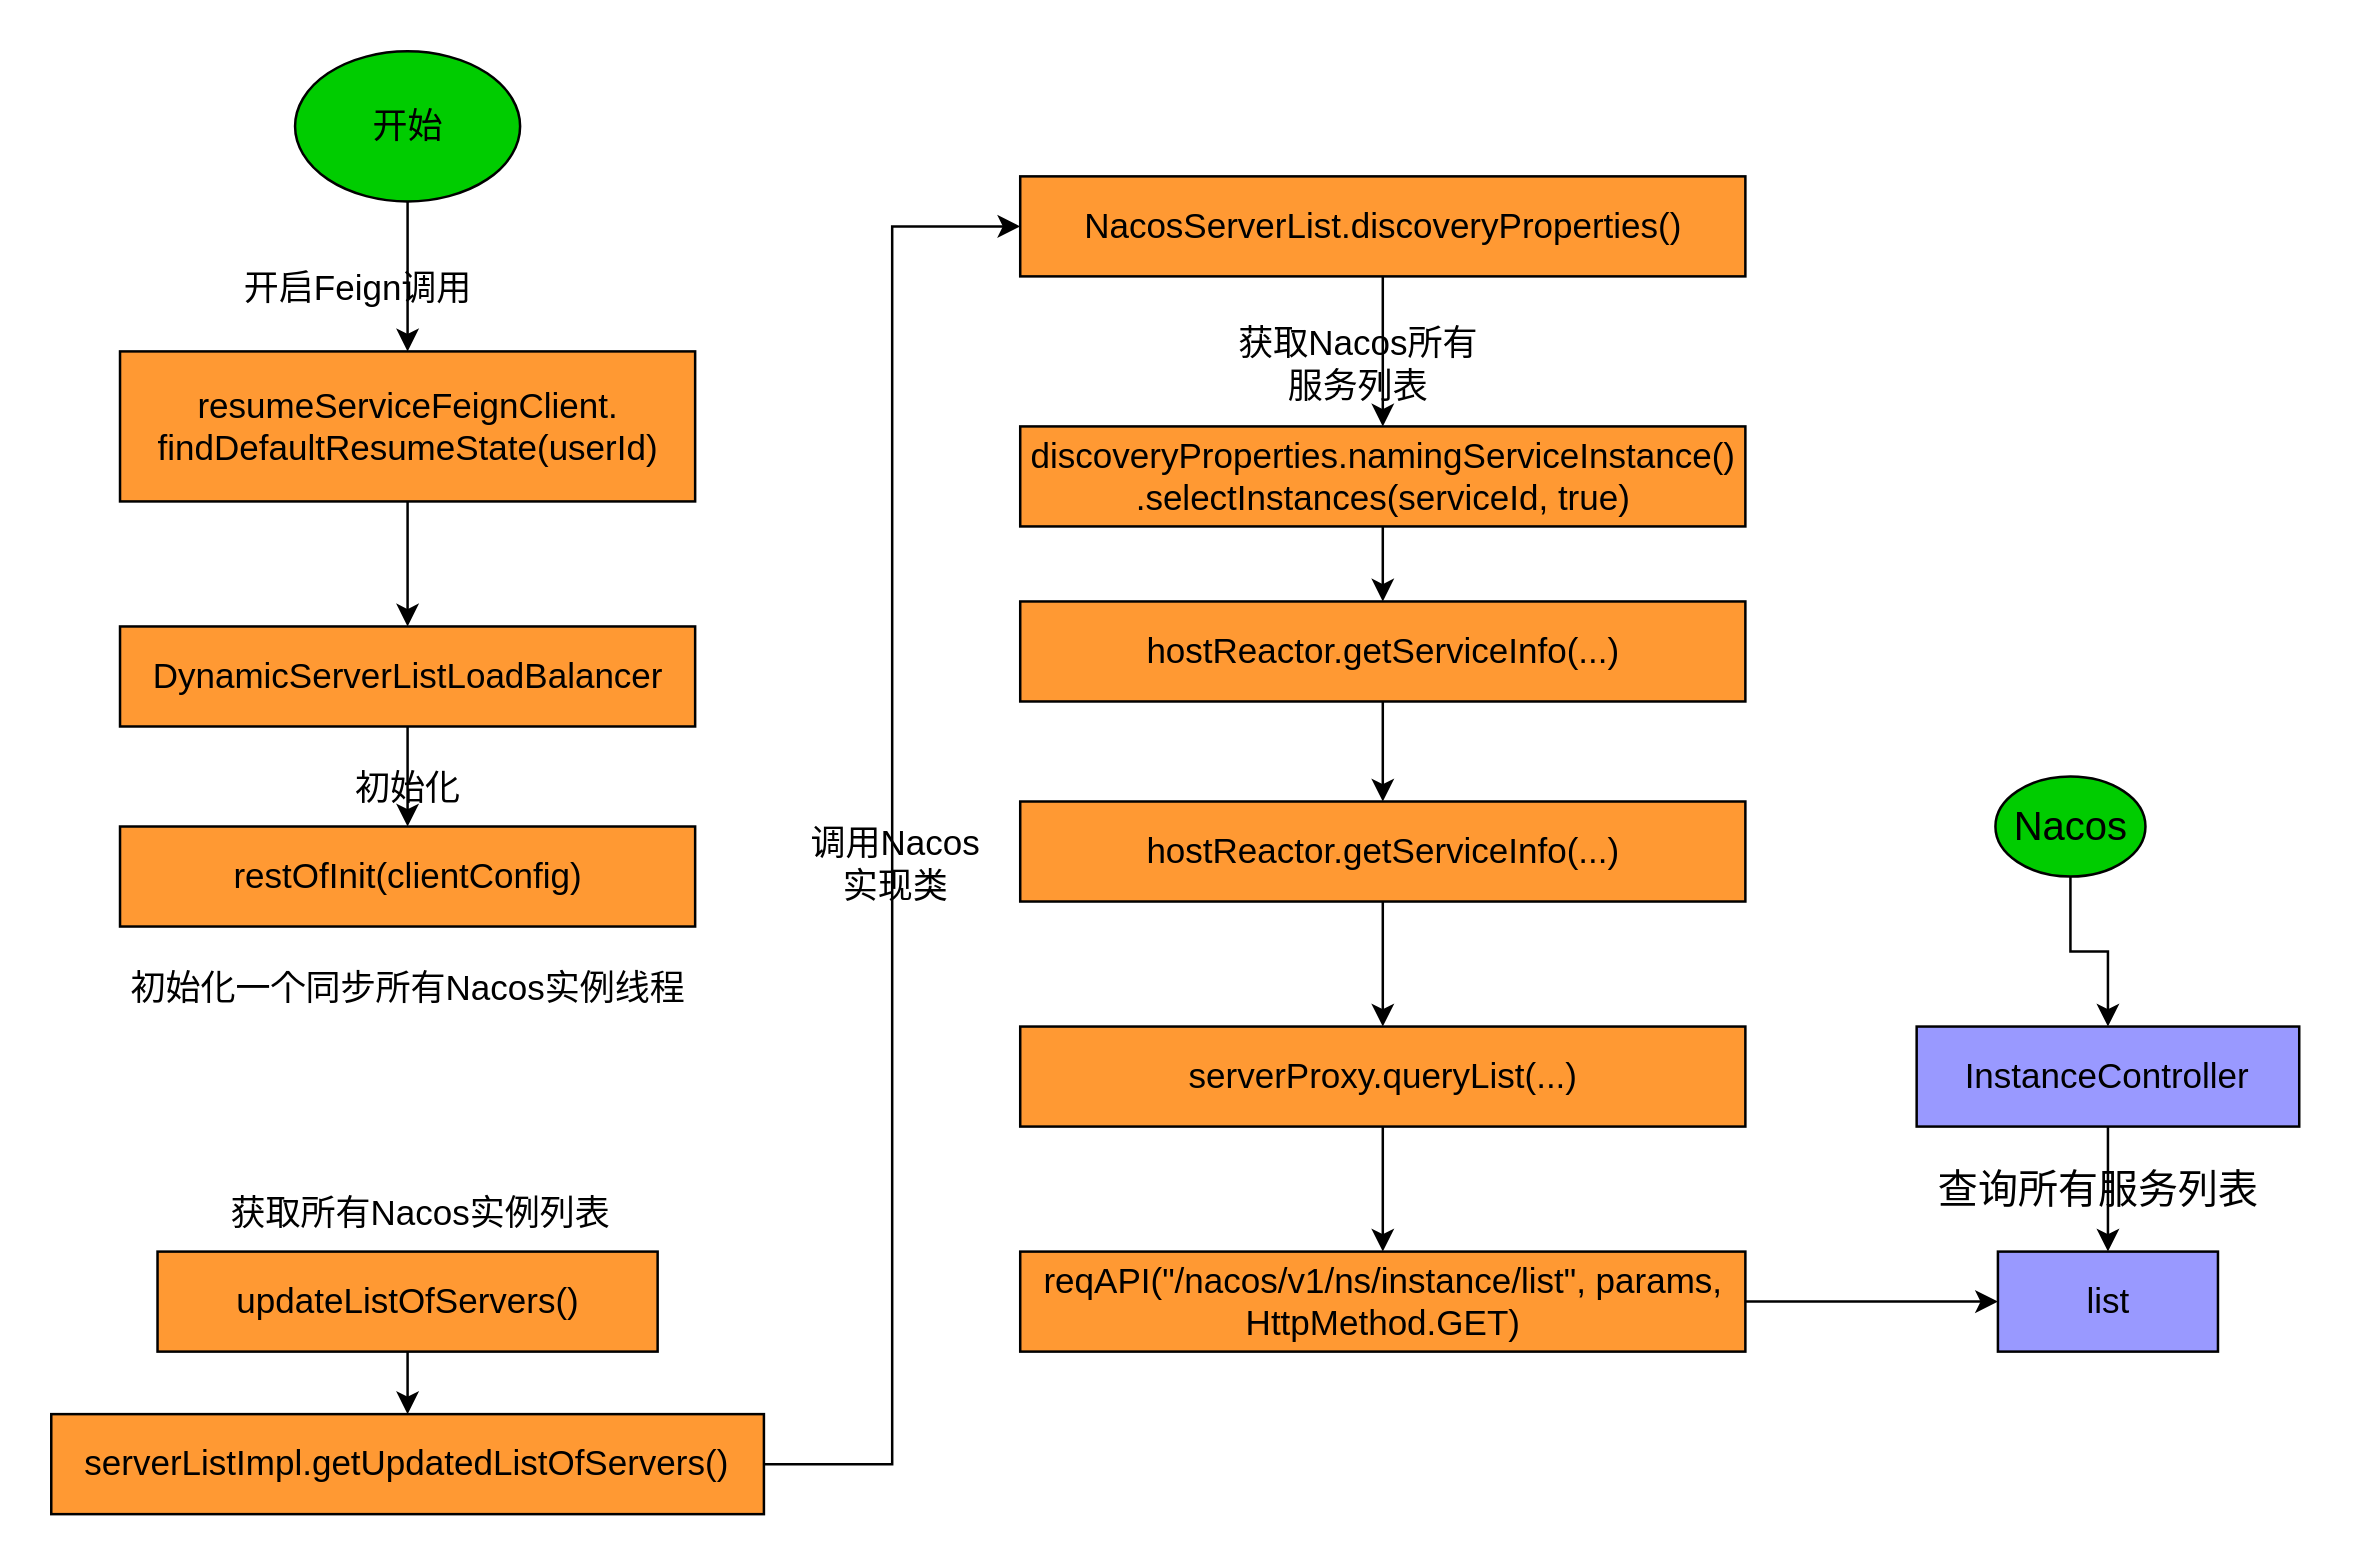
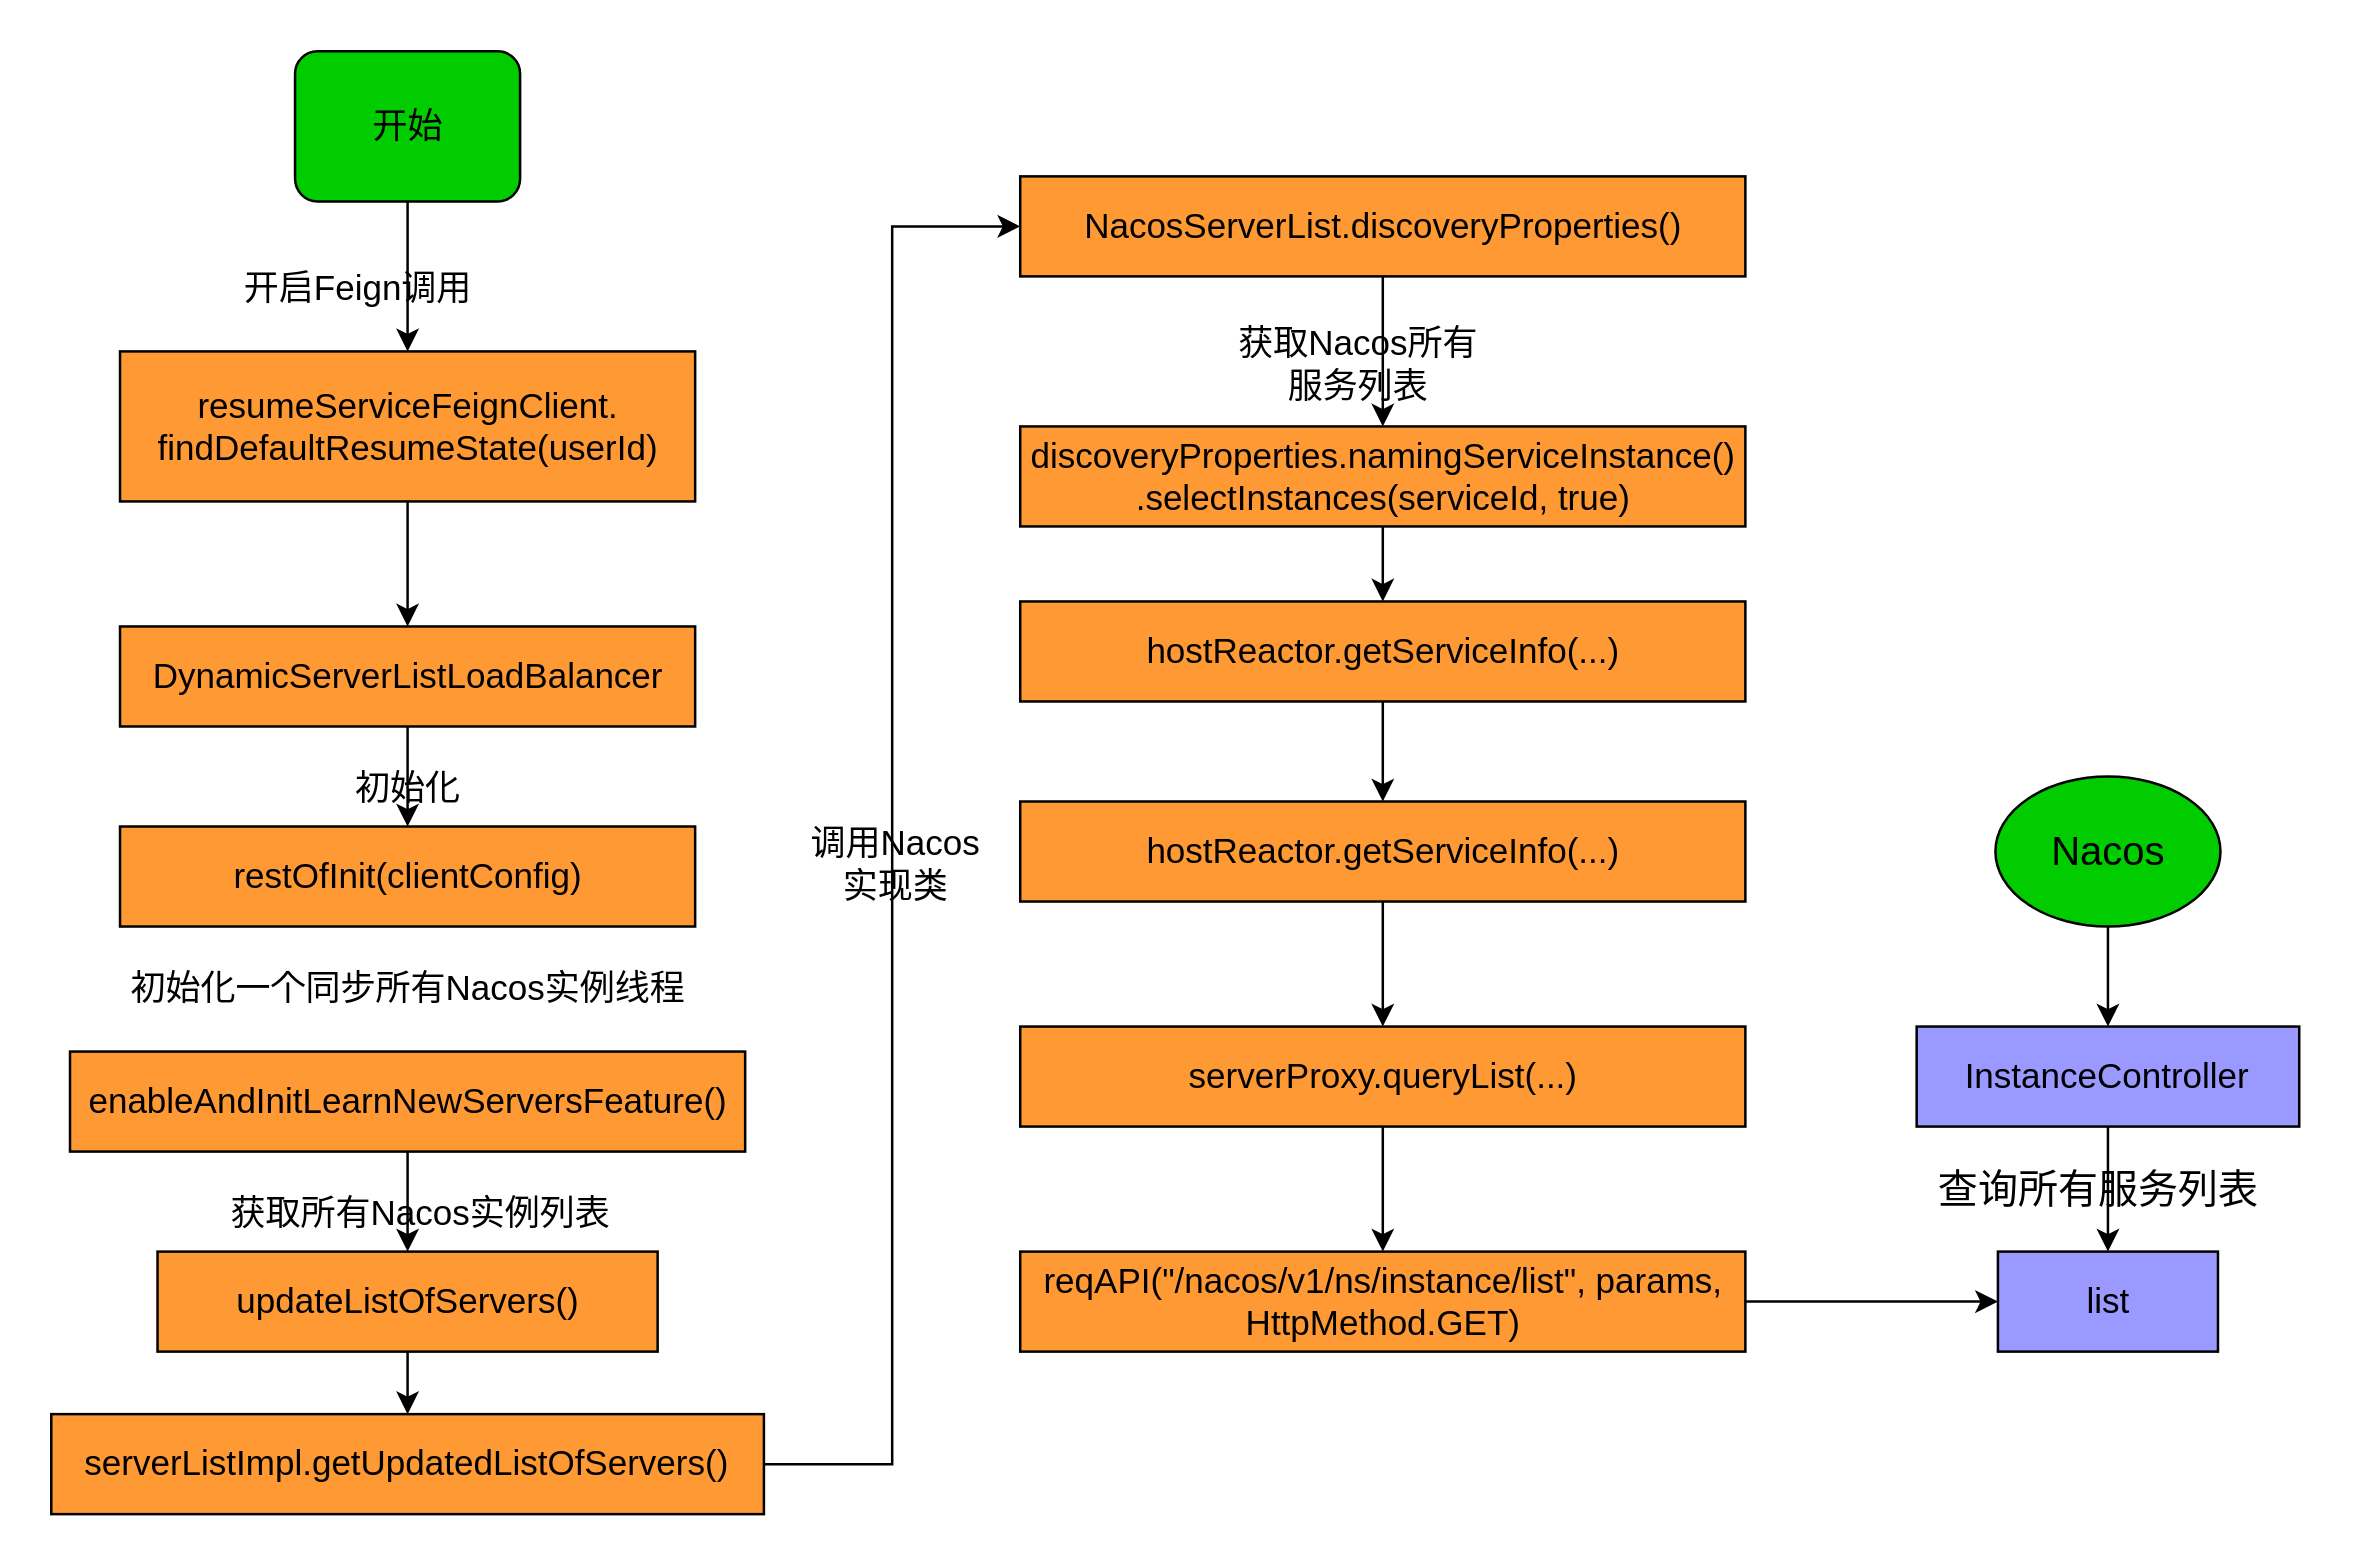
(408, 126) -> (408, 126)
(2070, 826) -> (2108, 851)
none -> (408, 1101)
none -> (408, 1193)
